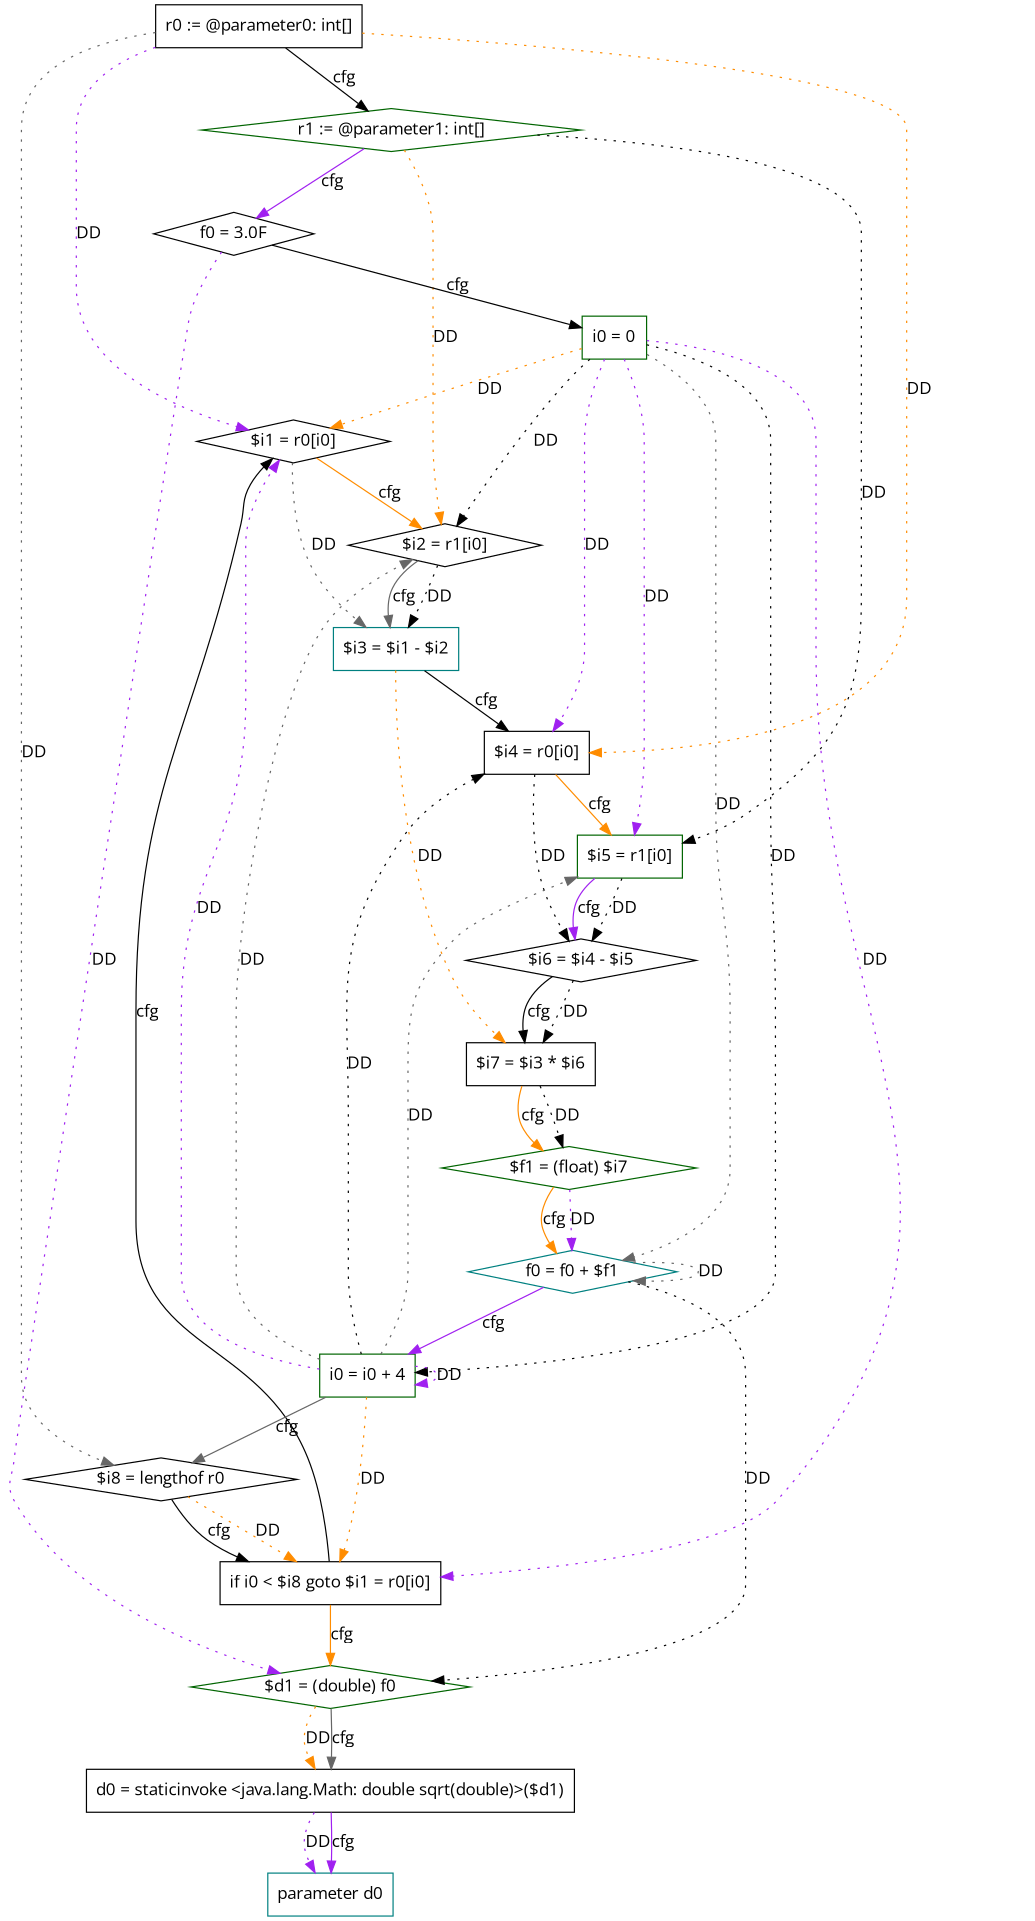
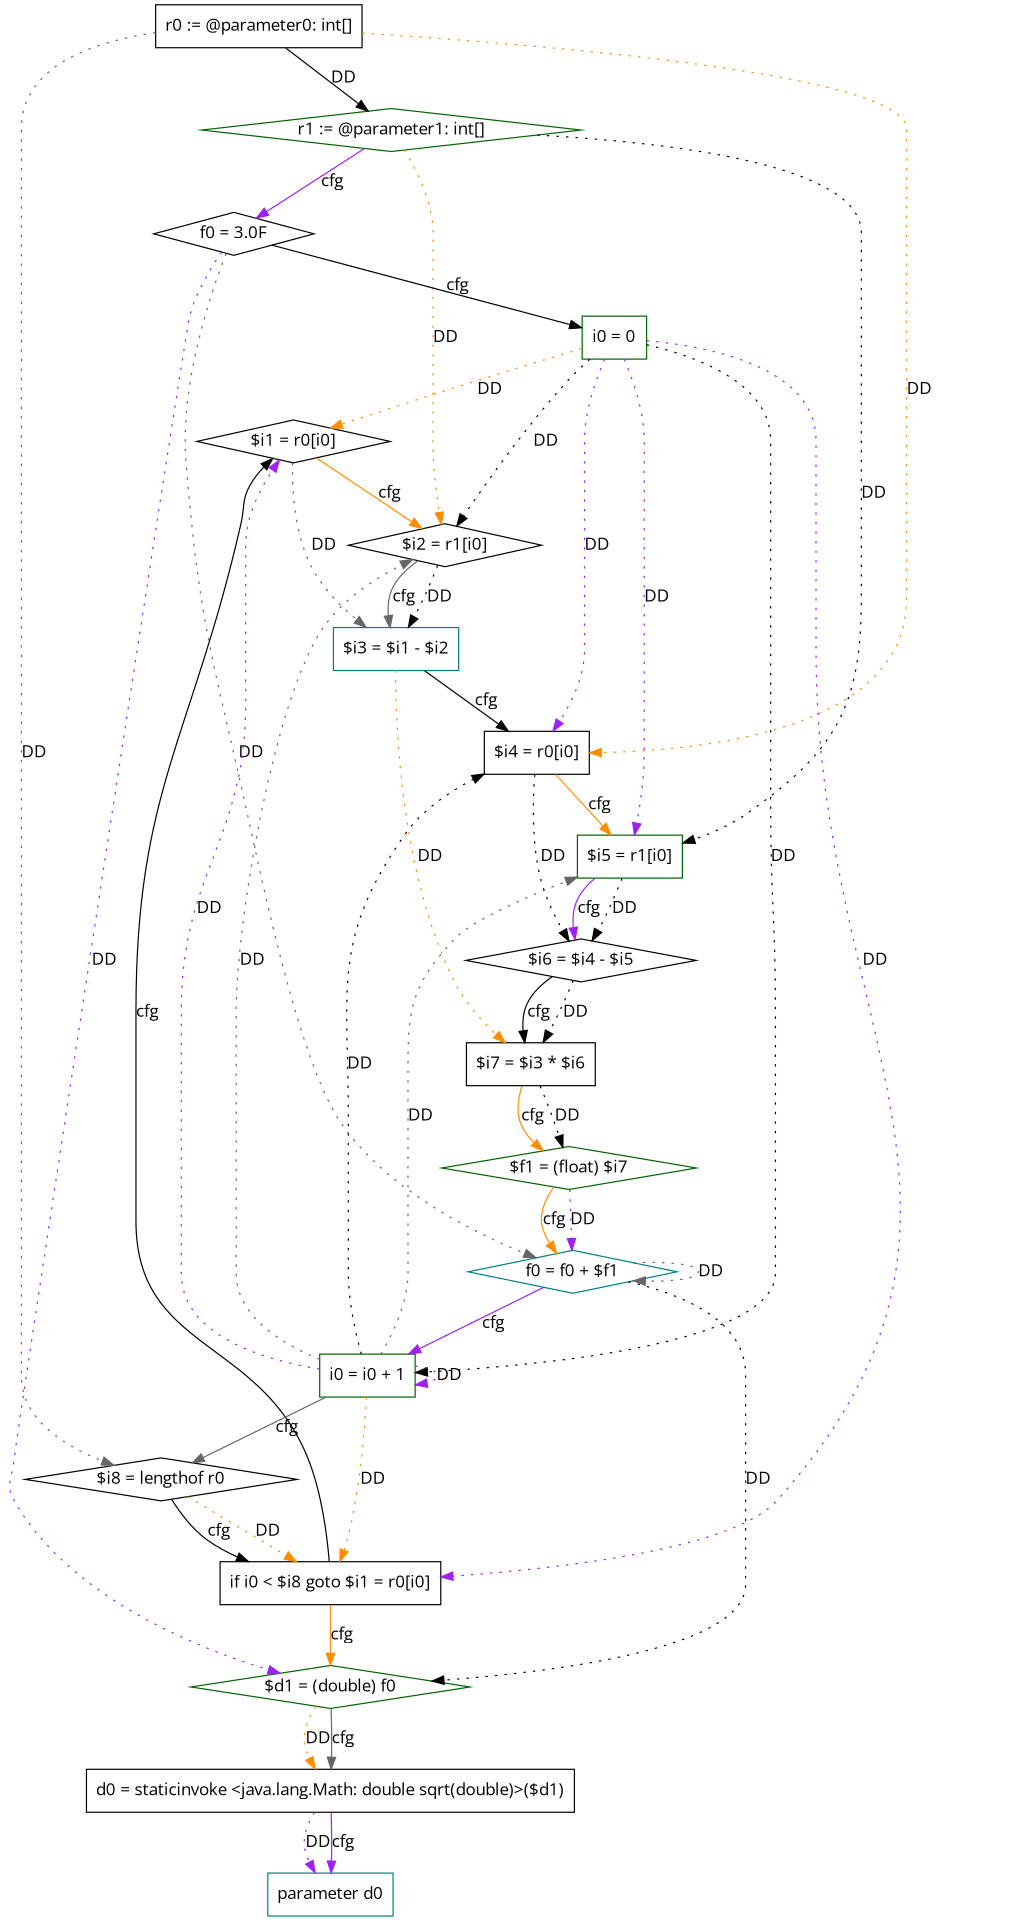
(344, 78) -> (344, 78)
(76, 261) -> none
(716, 817) -> (245, 805)
(367, 1376) -> (367, 1376)
